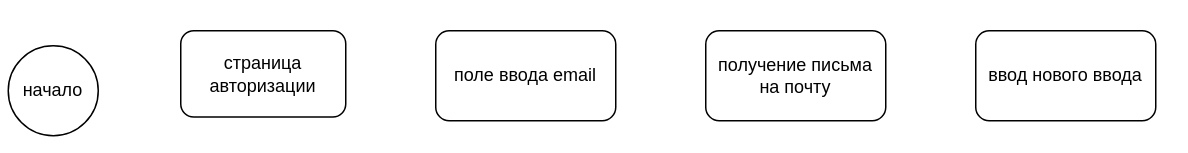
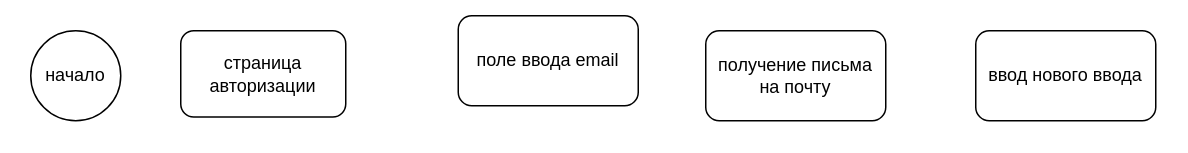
(526, 76) -> (548, 61)
(53, 91) -> (76, 76)
